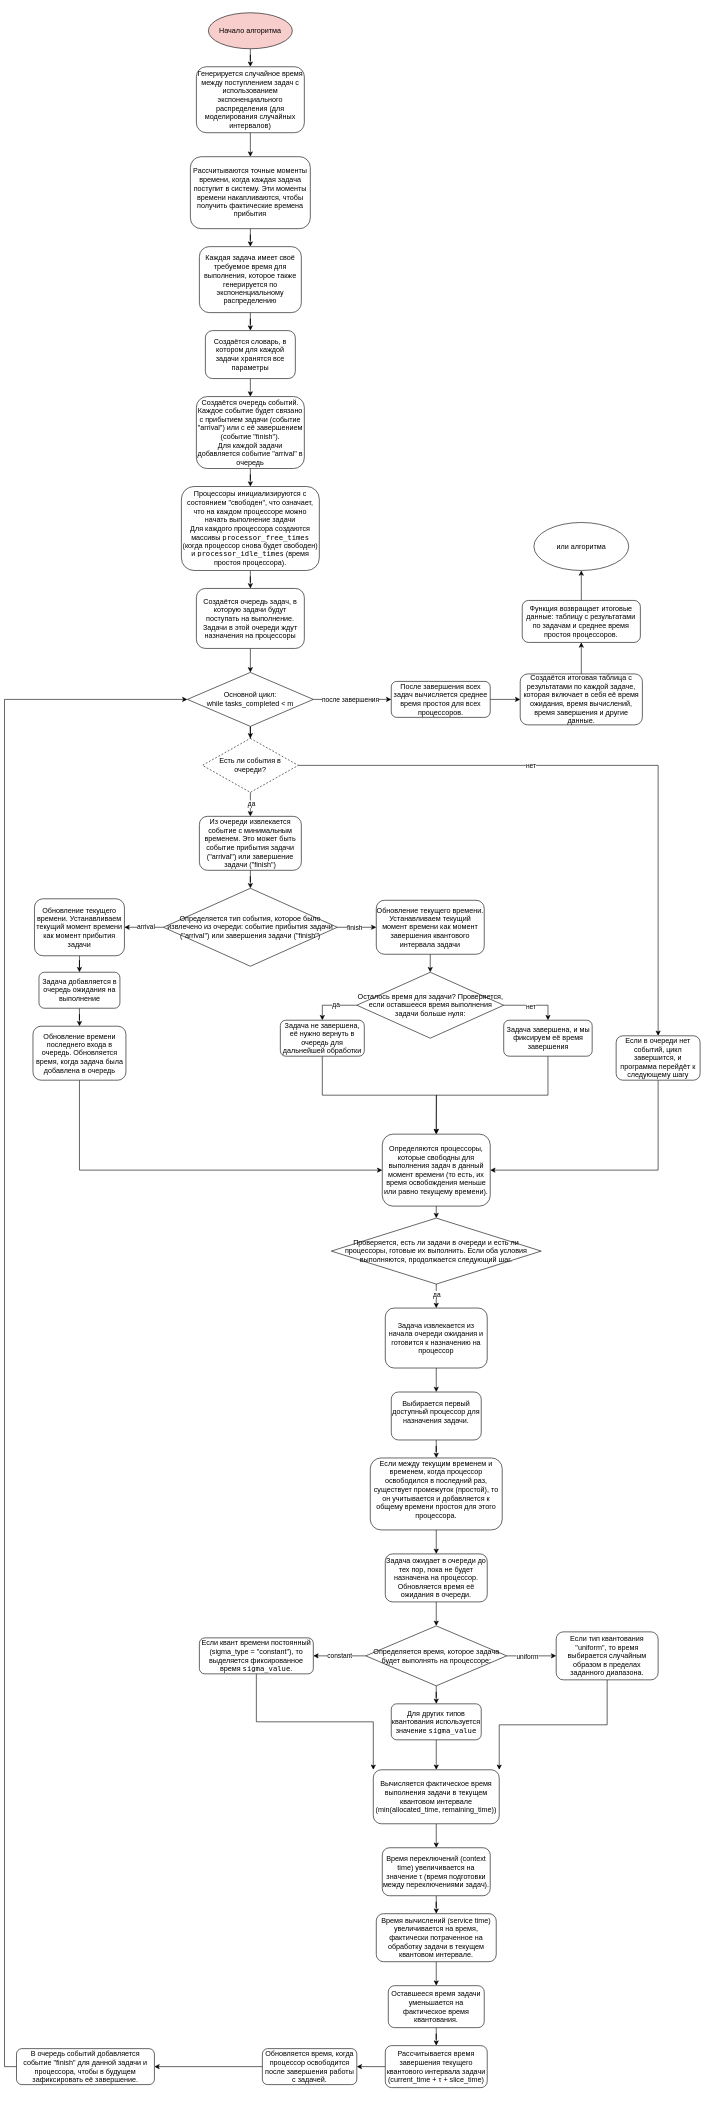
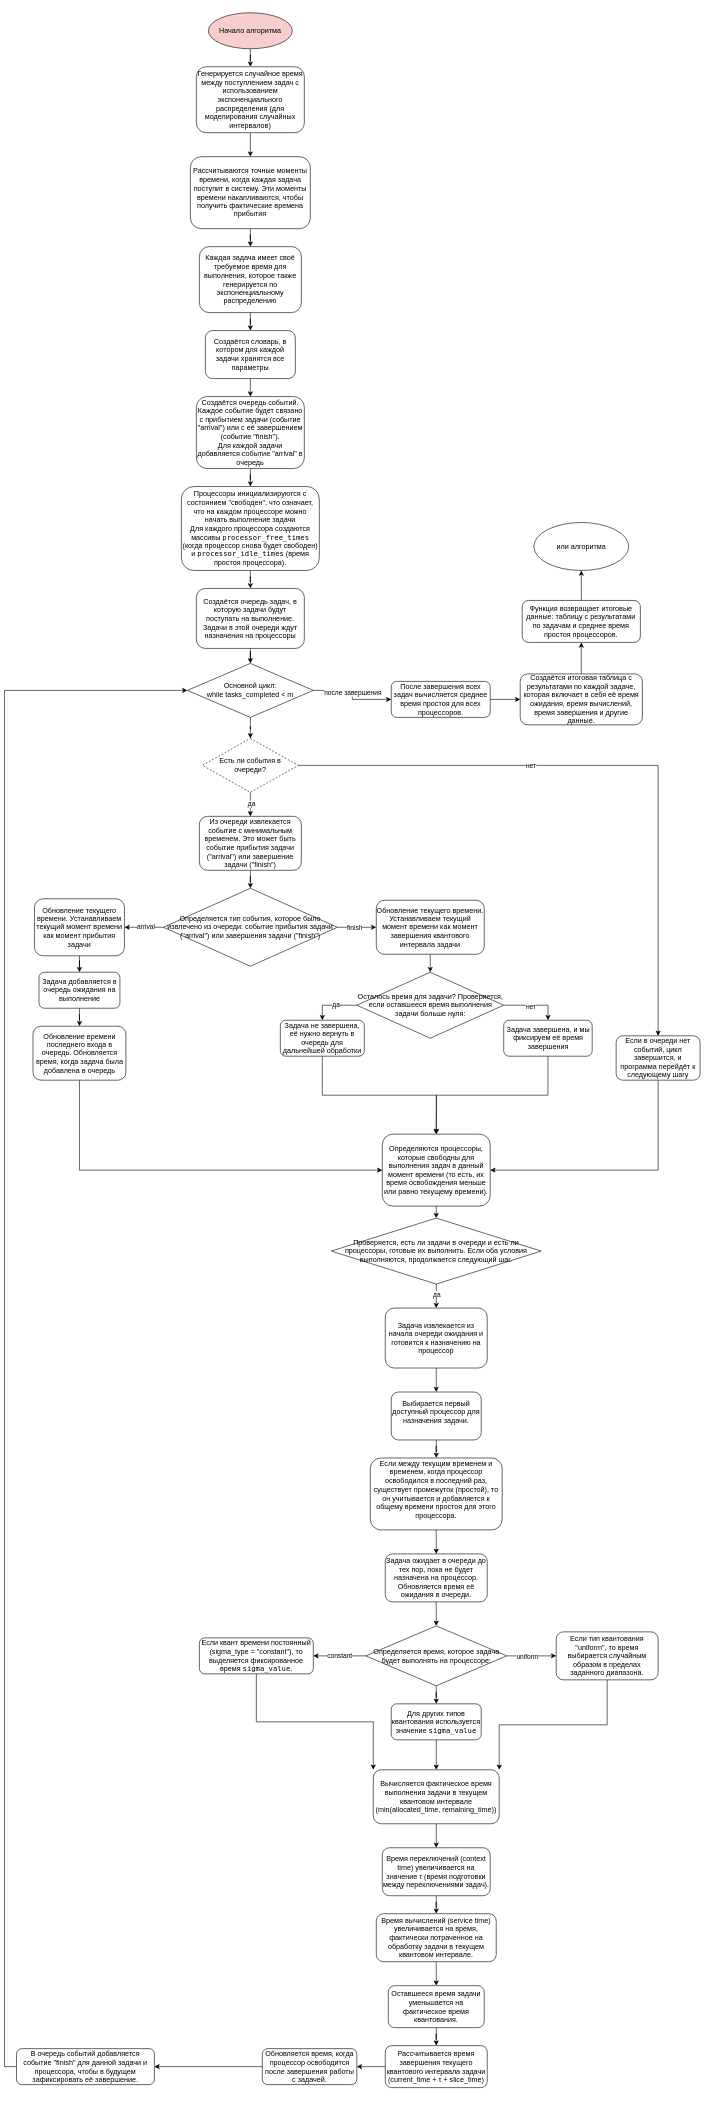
(251, 699) -> (251, 690)
